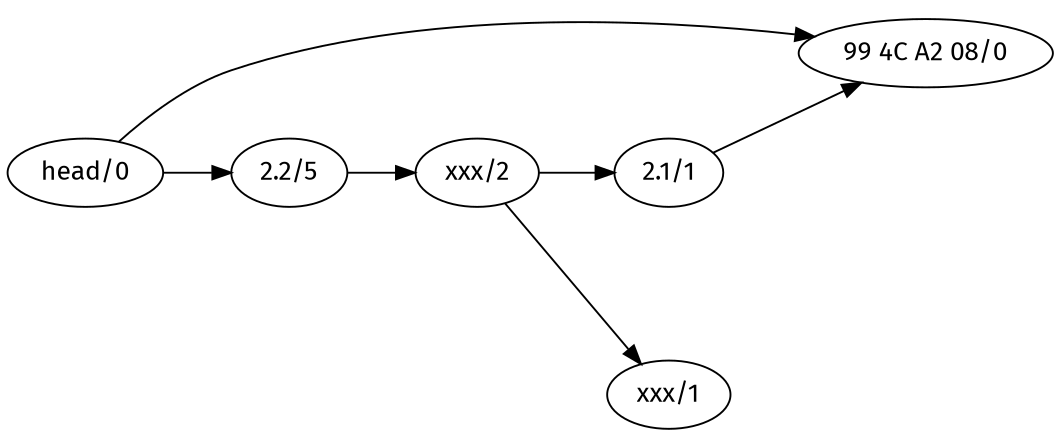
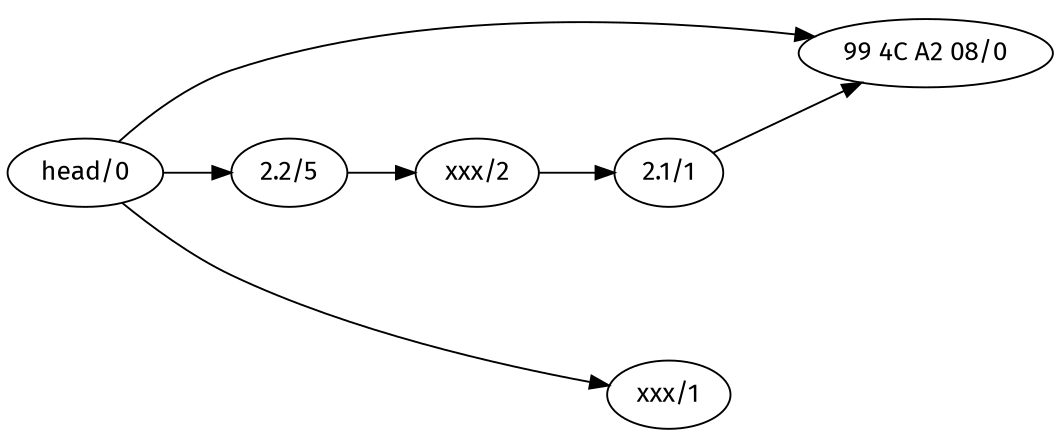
(567, 276) -> (345, 320)
